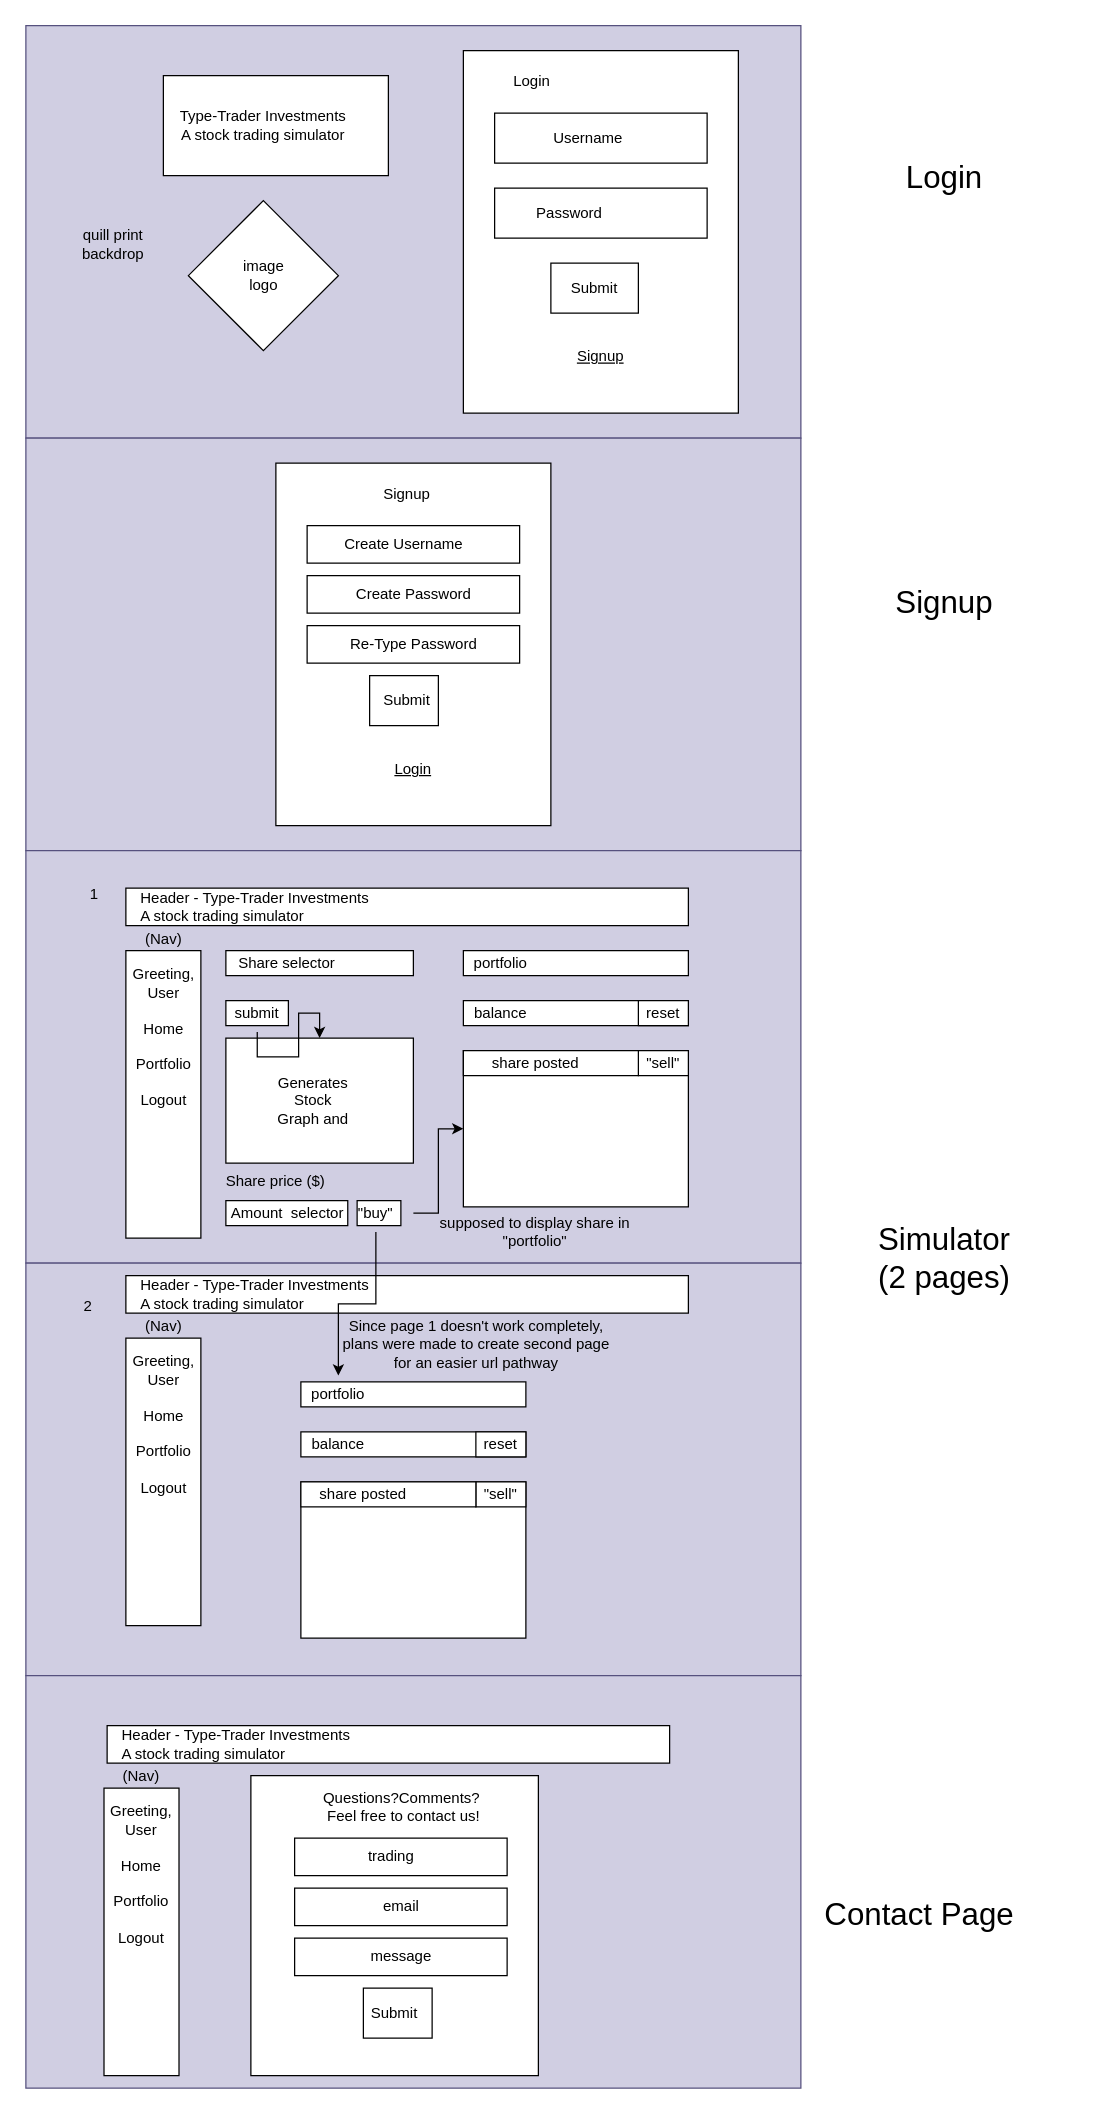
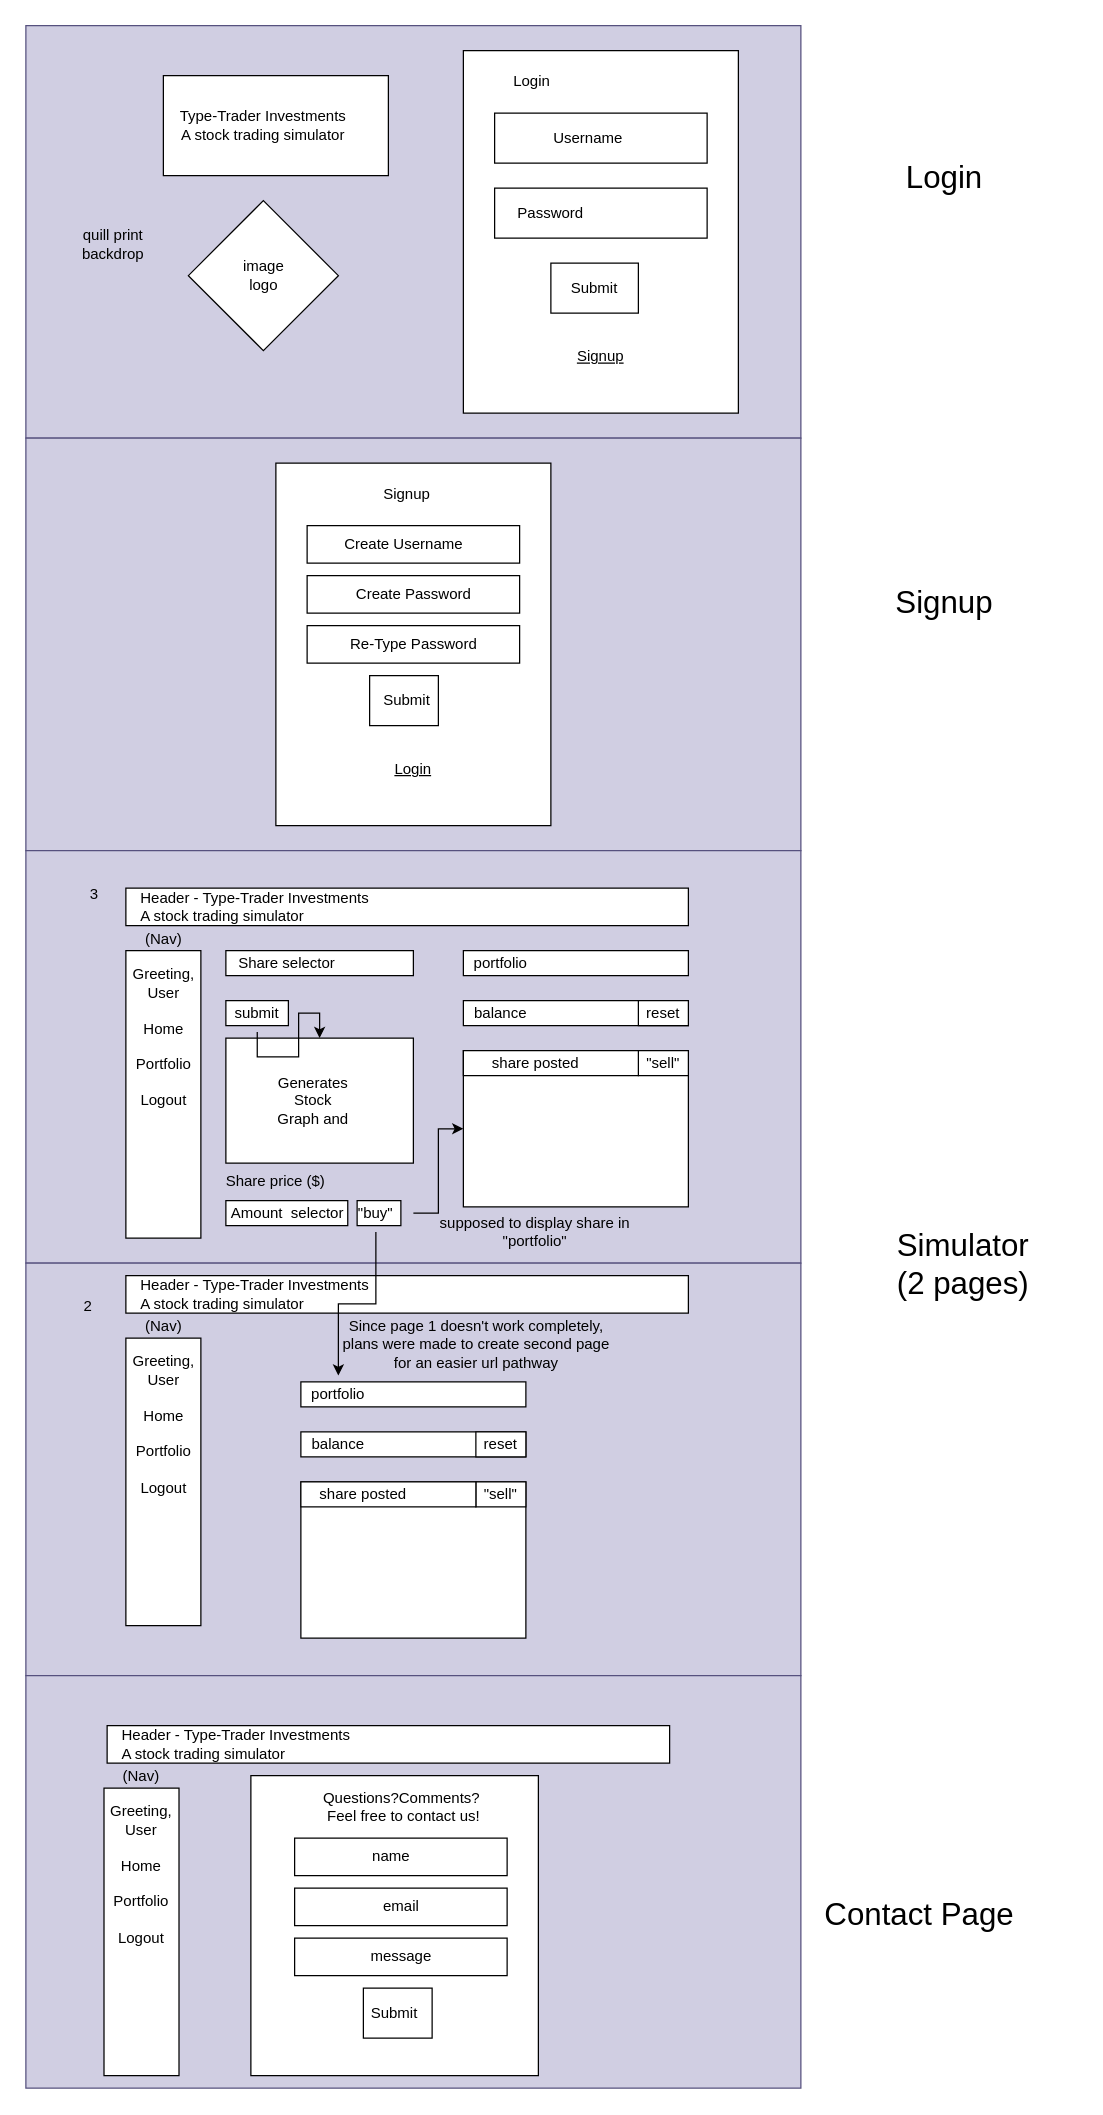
(569, 213) -> (551, 213)
(94, 894) -> (94, 894)
(944, 1257) -> (963, 1263)
(391, 1857) -> (391, 1857)
